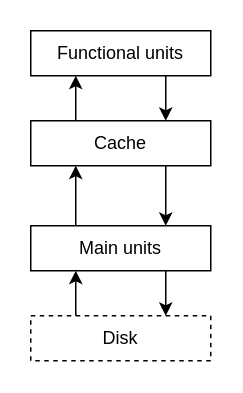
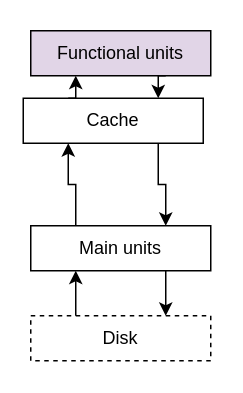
(121, 53) -> (121, 53)
(121, 143) -> (113, 121)
